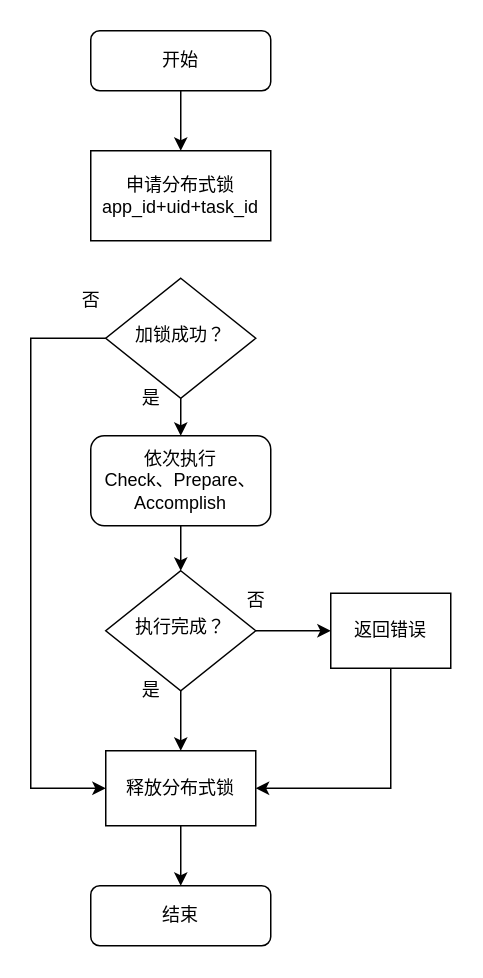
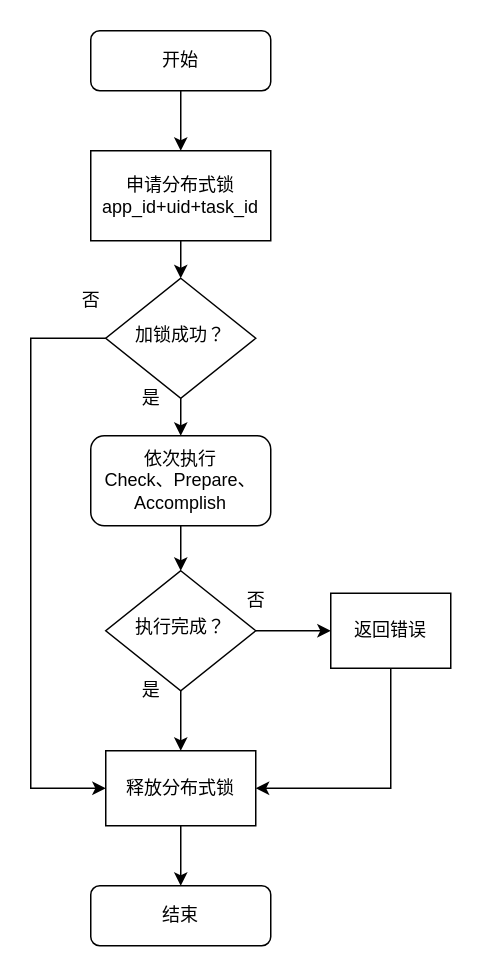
none -> (181, 265)
